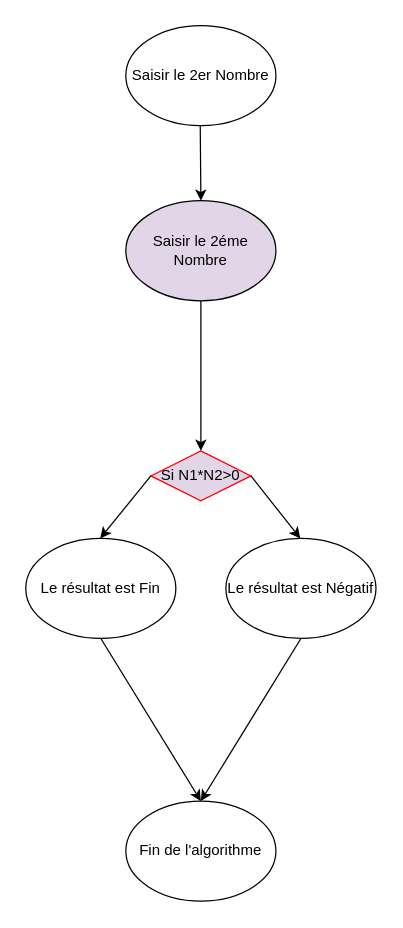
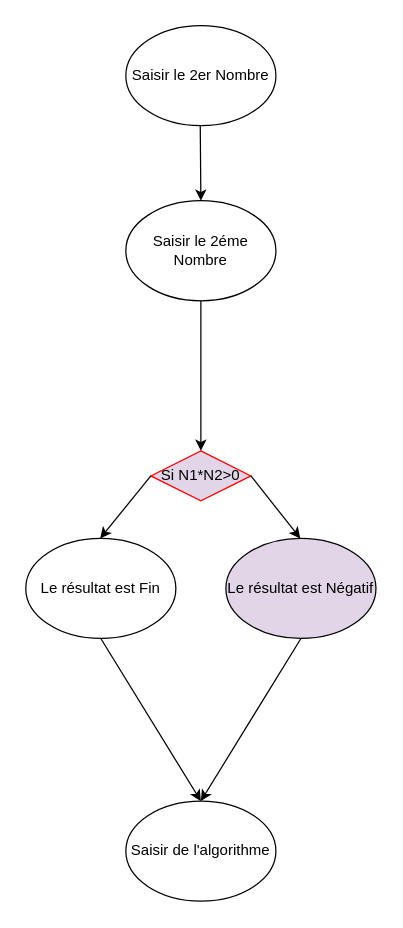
(201, 251) -> (201, 251)
(301, 588) -> (301, 588)
(201, 851) -> (201, 851)
